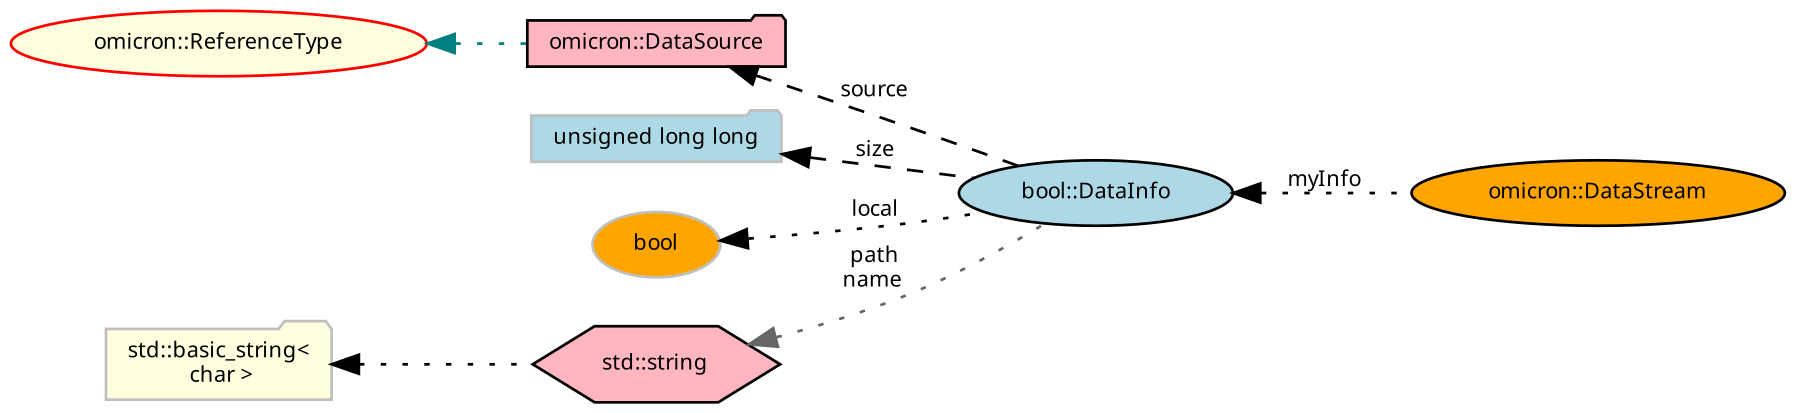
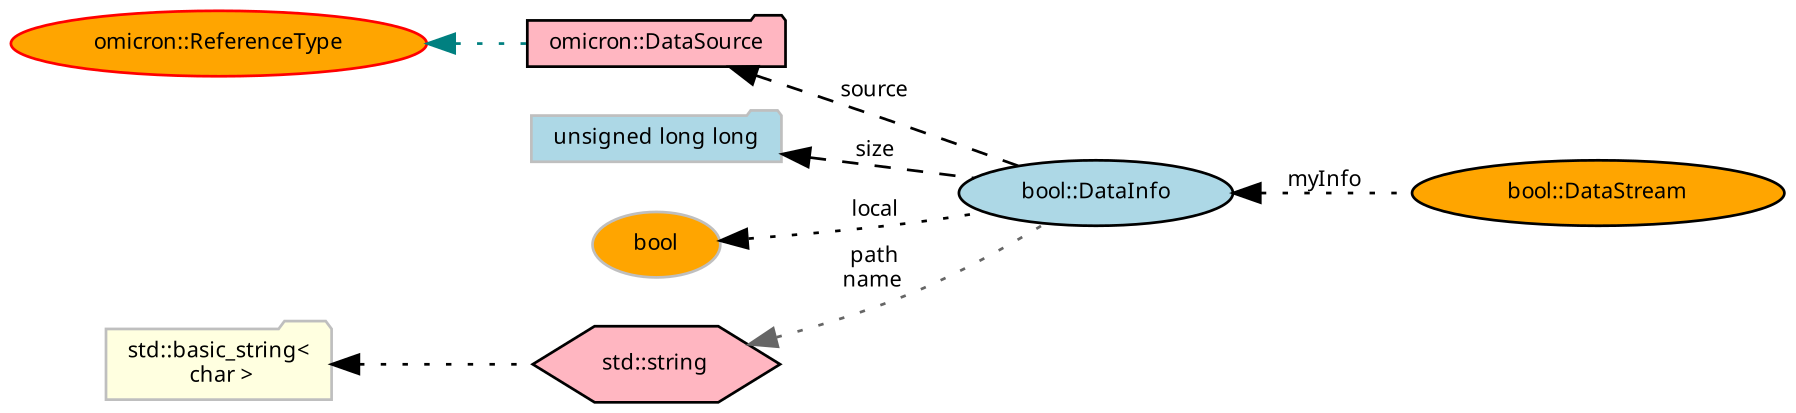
(219, 44) -> (219, 44)
(1598, 193) -> (1598, 193)
